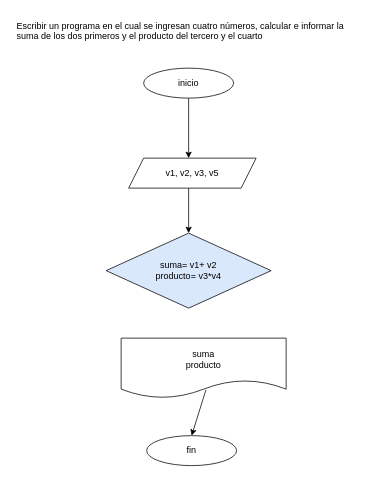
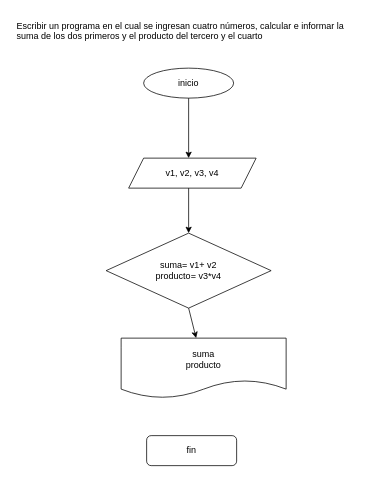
(192, 173) -> (192, 173)
(189, 270) -> (189, 270)
none -> (192, 321)
(200, 410) -> none
(192, 450) -> (192, 450)
